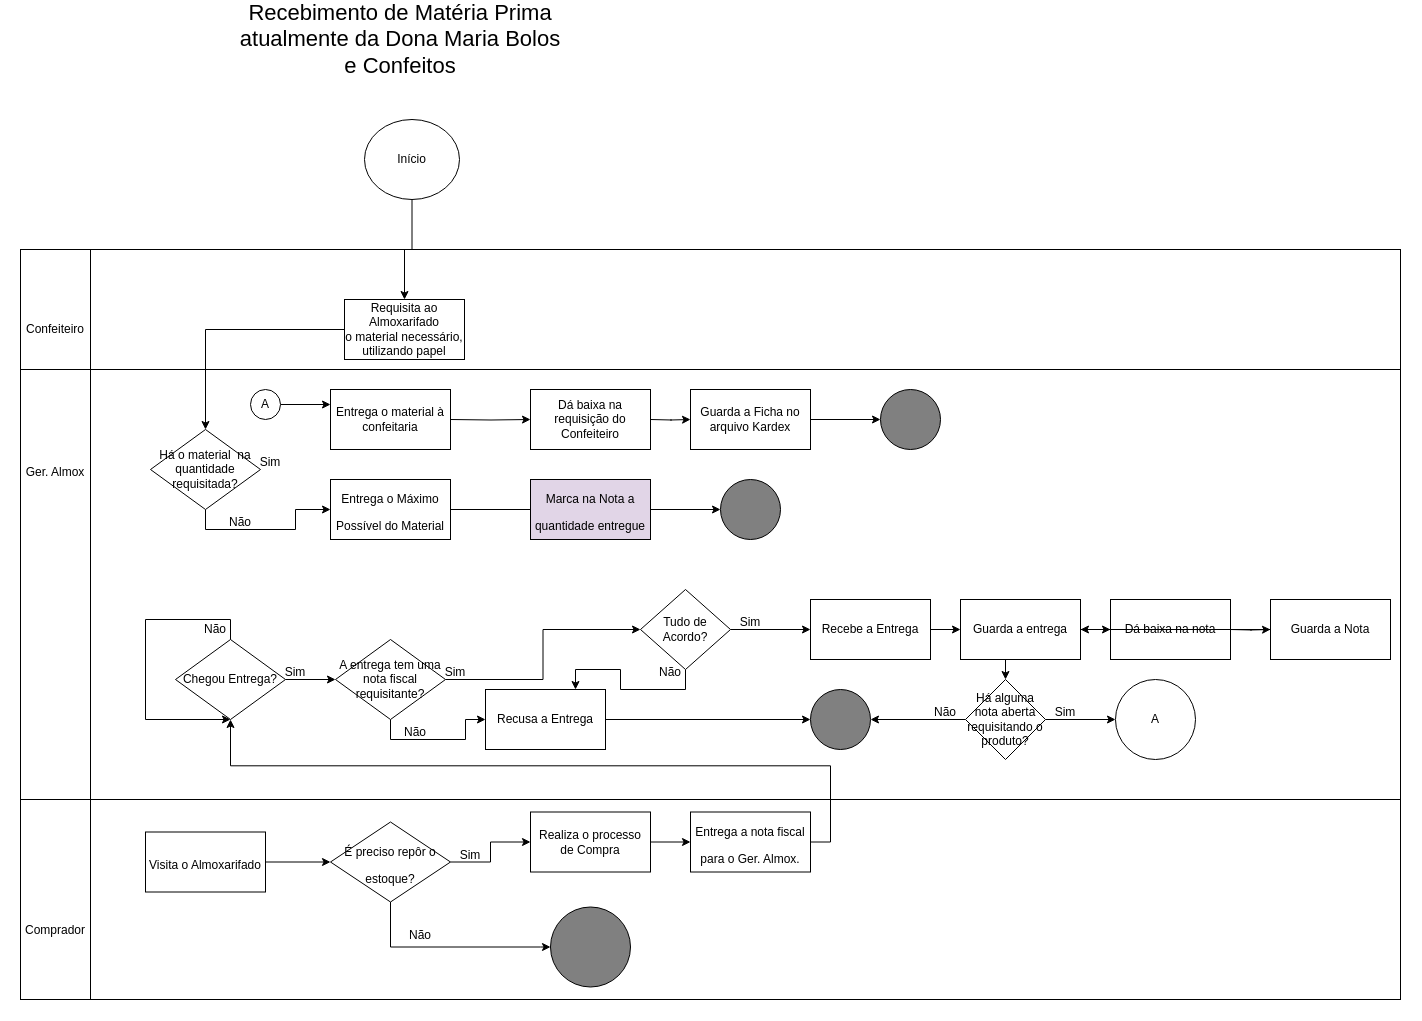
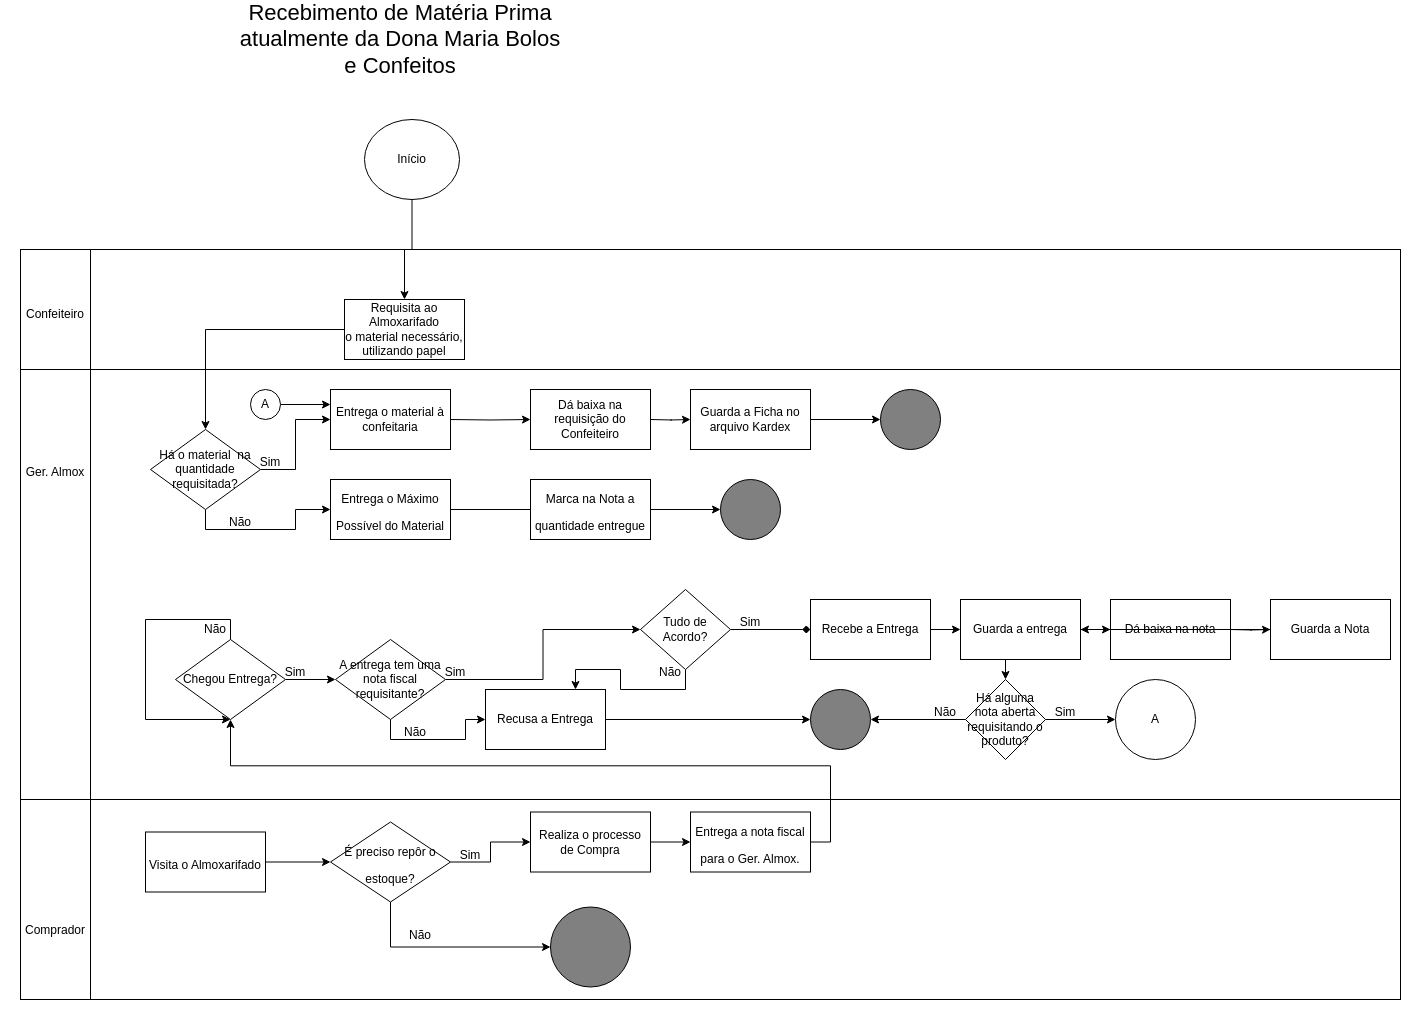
(56, 330) -> (56, 315)
none -> (296, 449)
(591, 510) -> (591, 510)
(802, 630) -> (801, 630)
